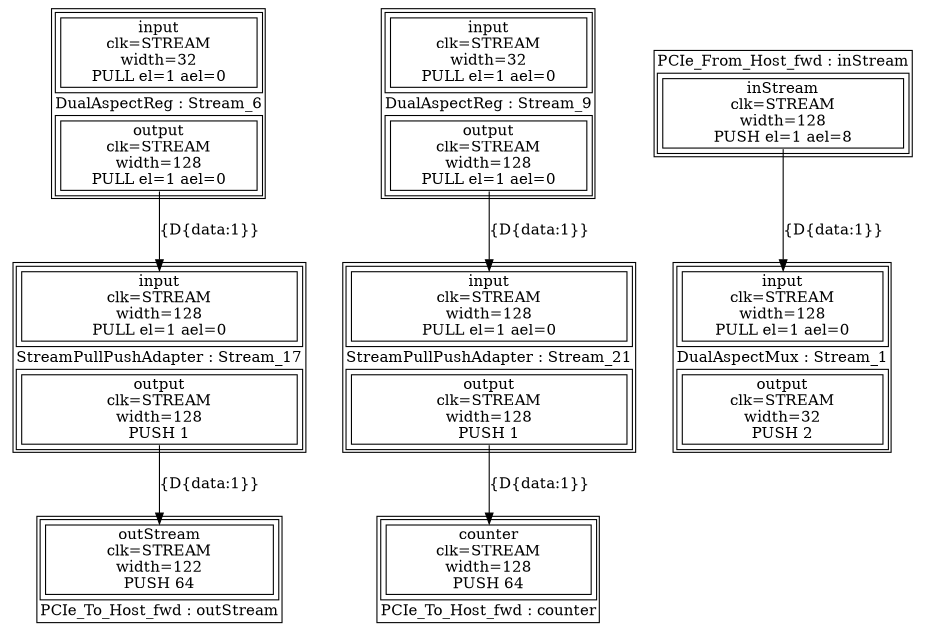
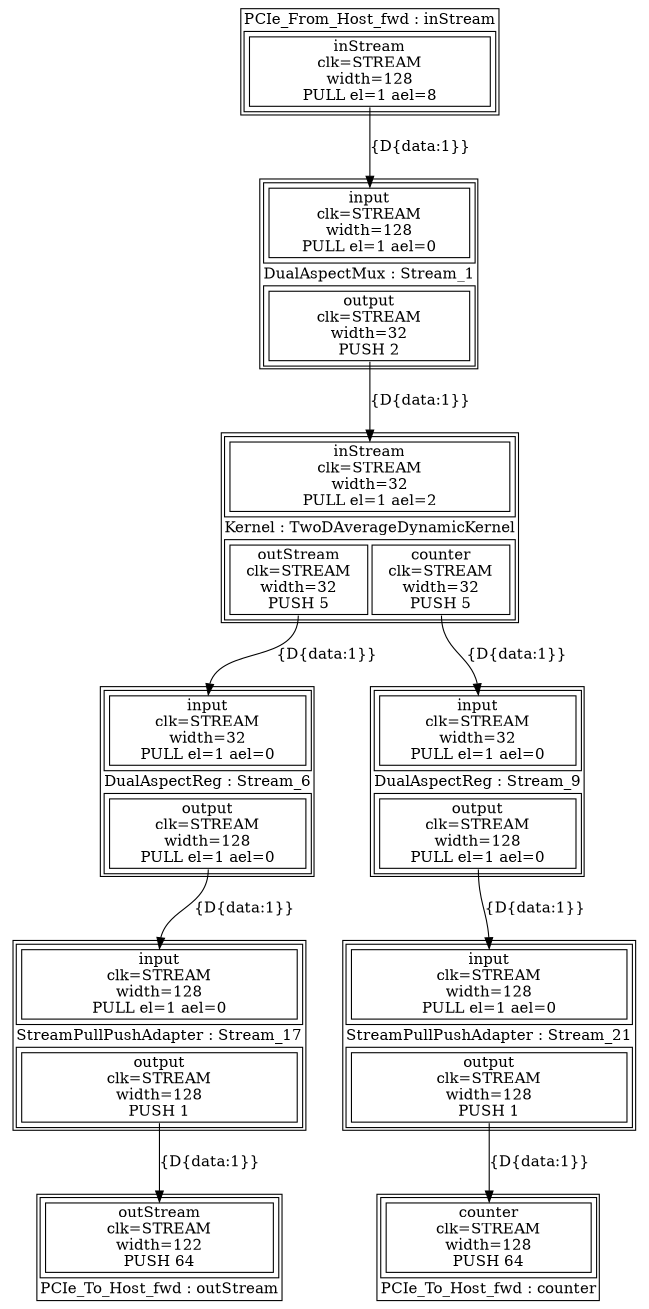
(783, 137) -> (370, 95)
none -> (370, 528)
